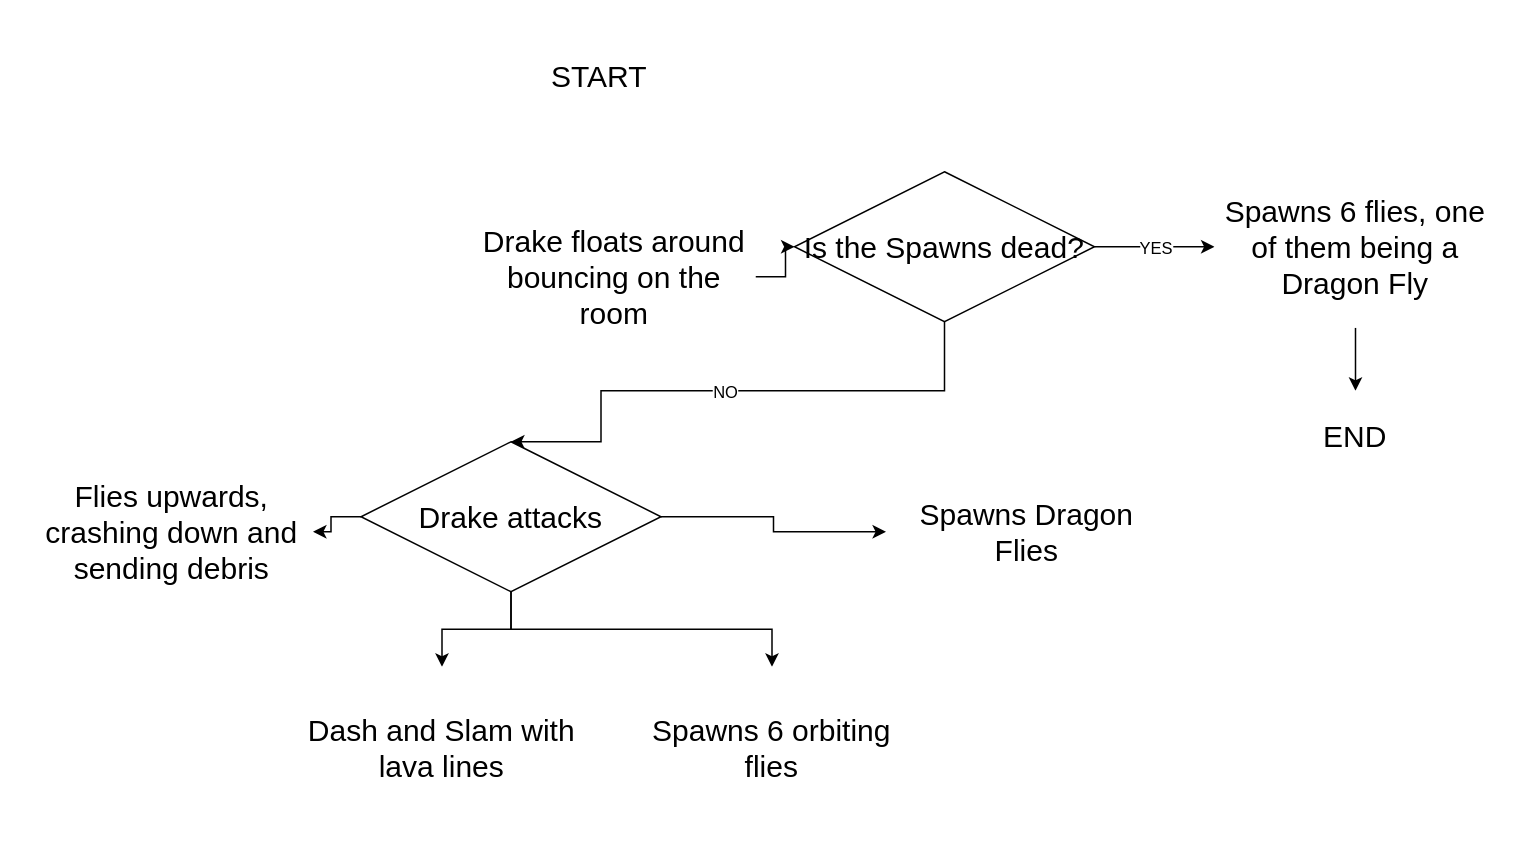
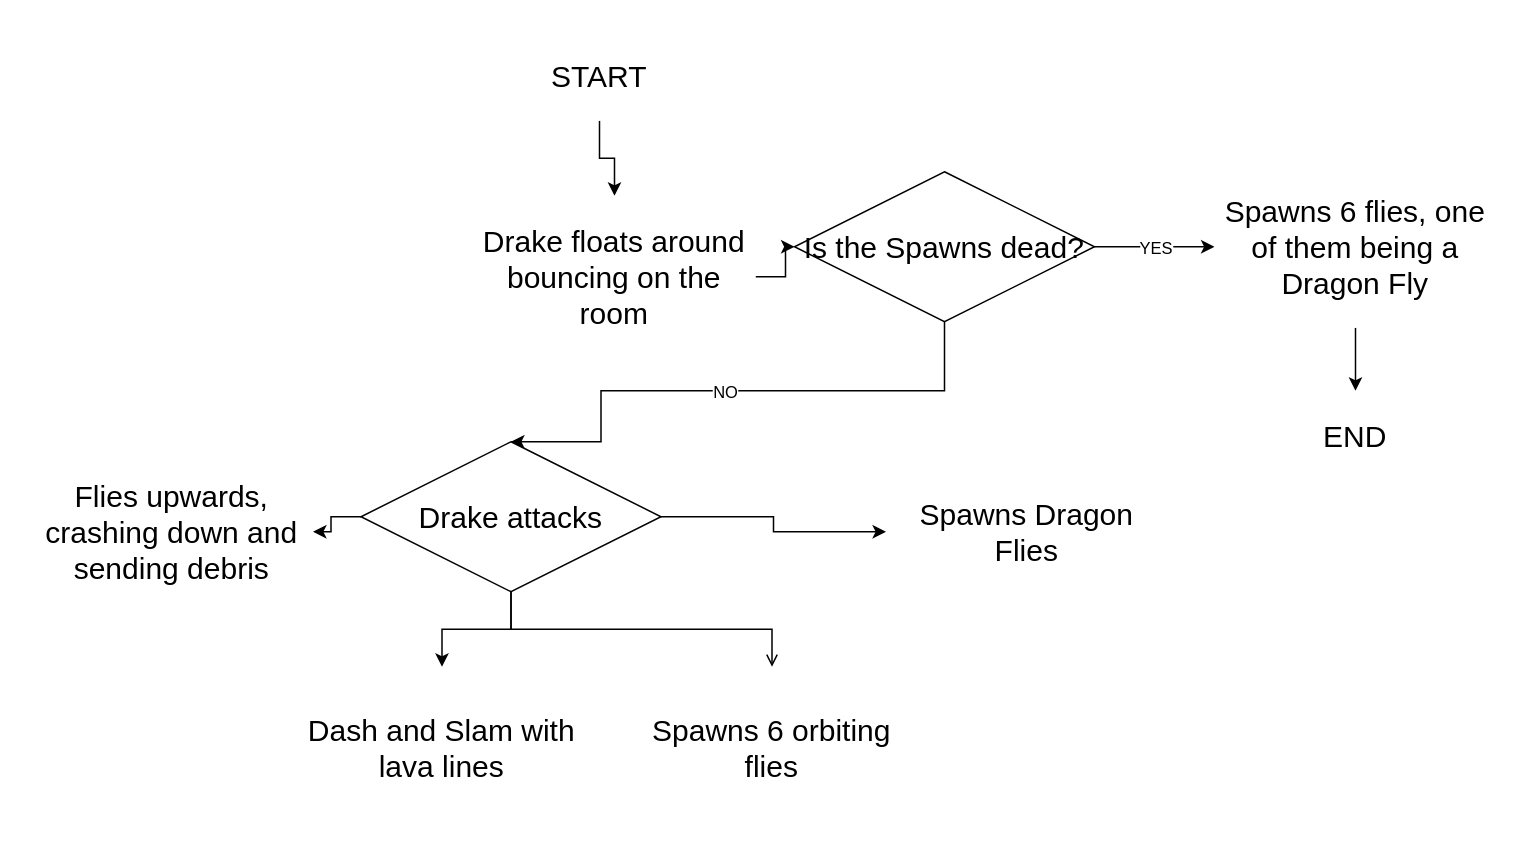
none -> (601, 158)
(772, 655) -> (772, 657)
